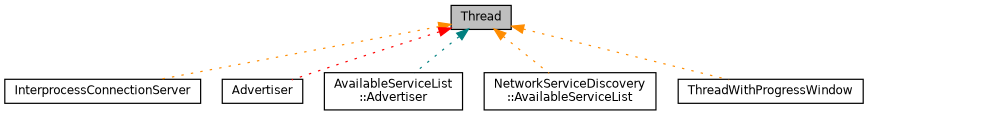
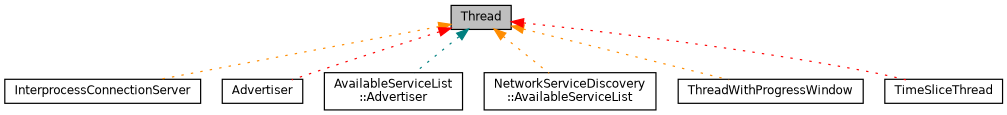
none -> (944, 91)
